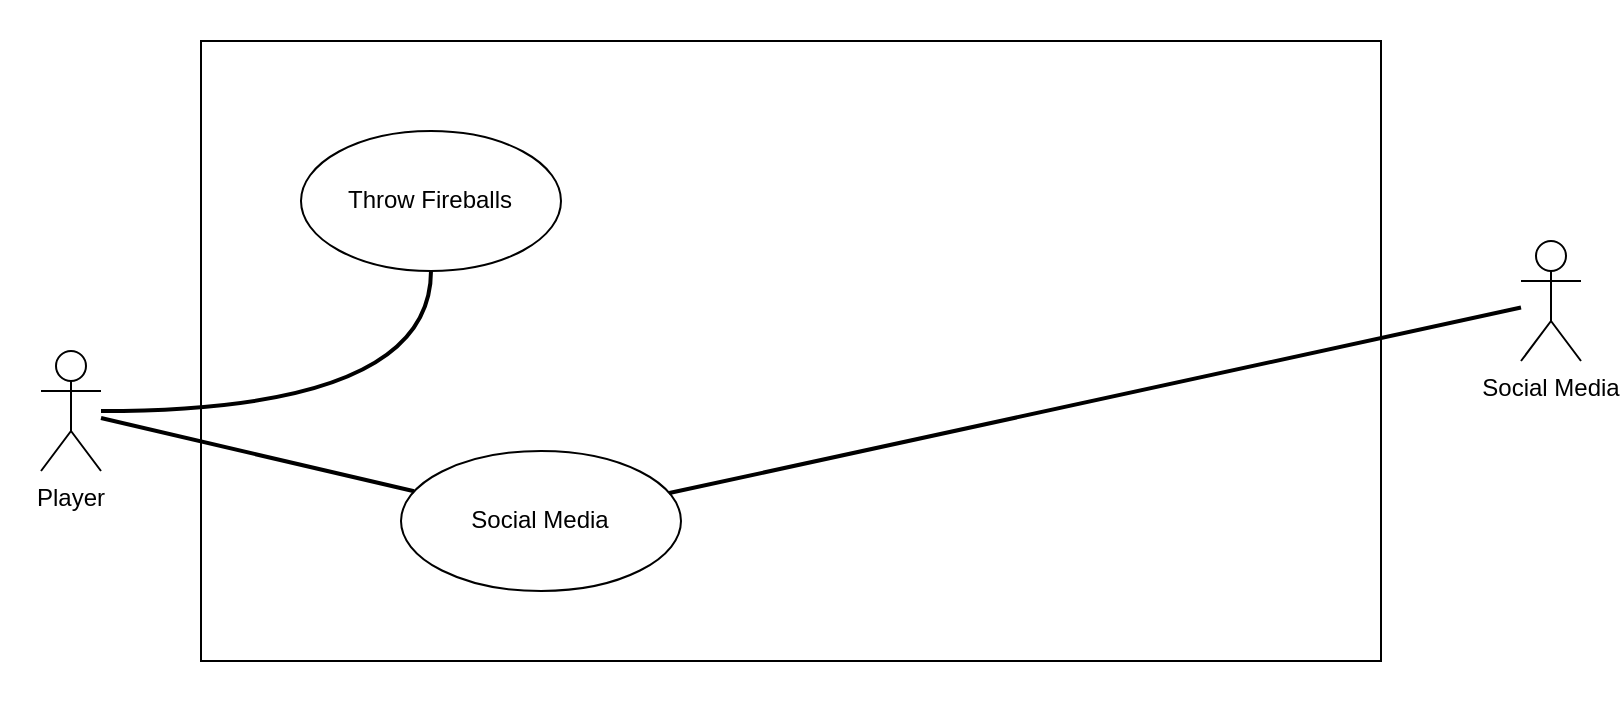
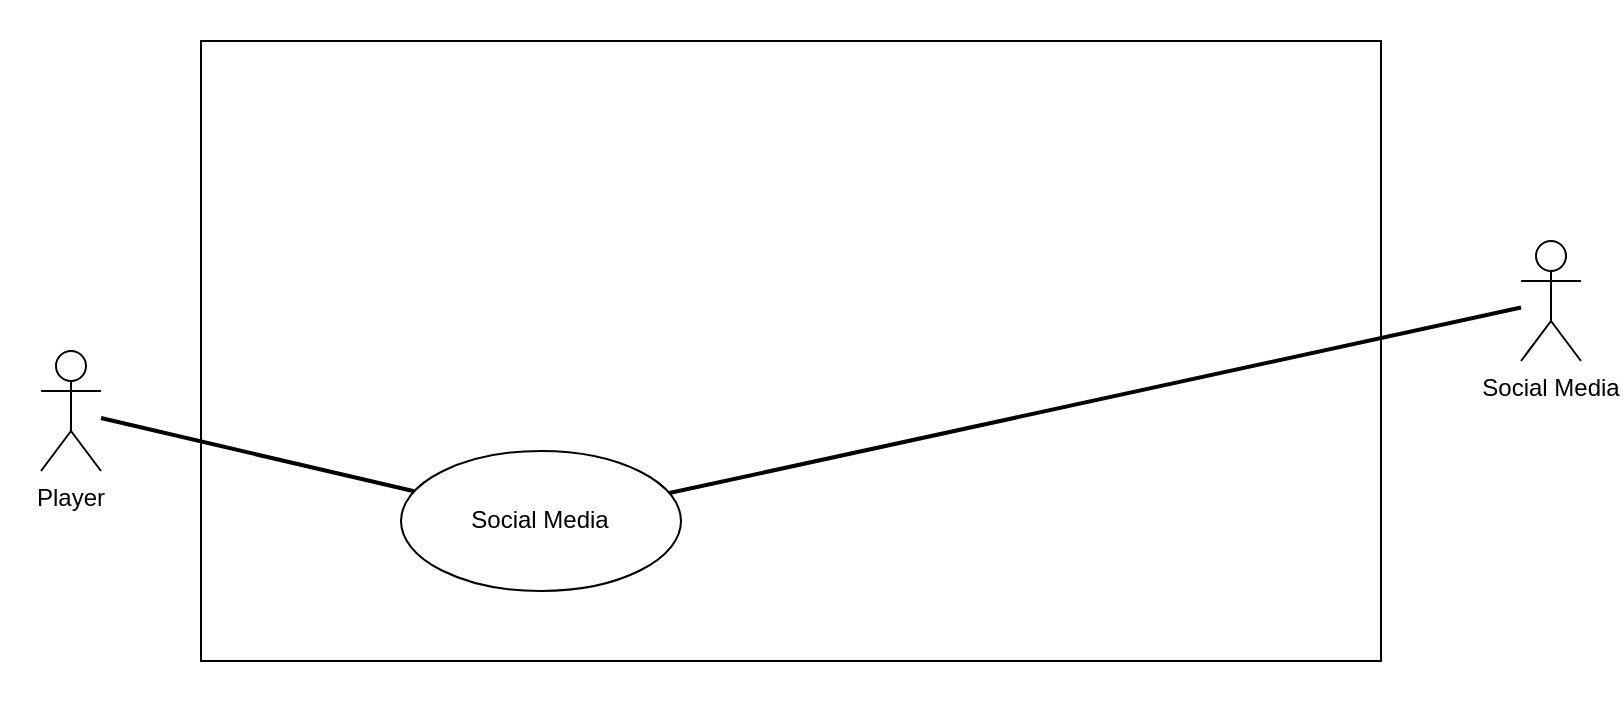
(431, 201) -> none
(296, 392) -> none
